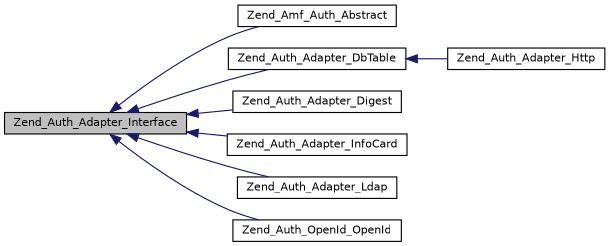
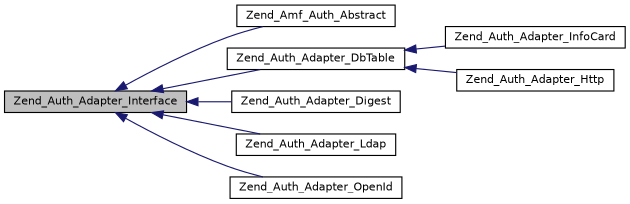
(213, 135) -> (431, 48)
(317, 231) -> (316, 188)
